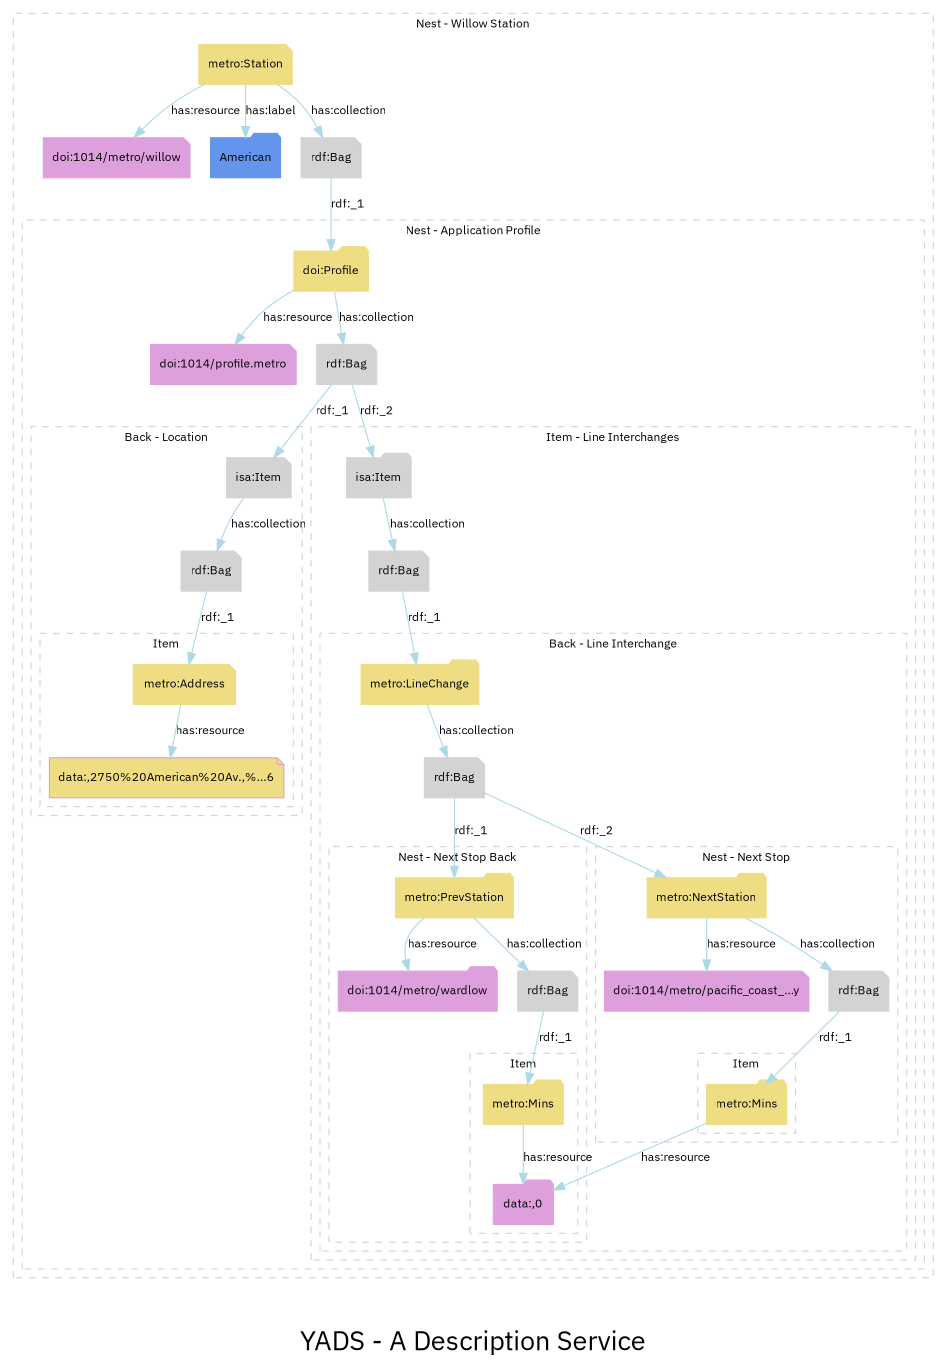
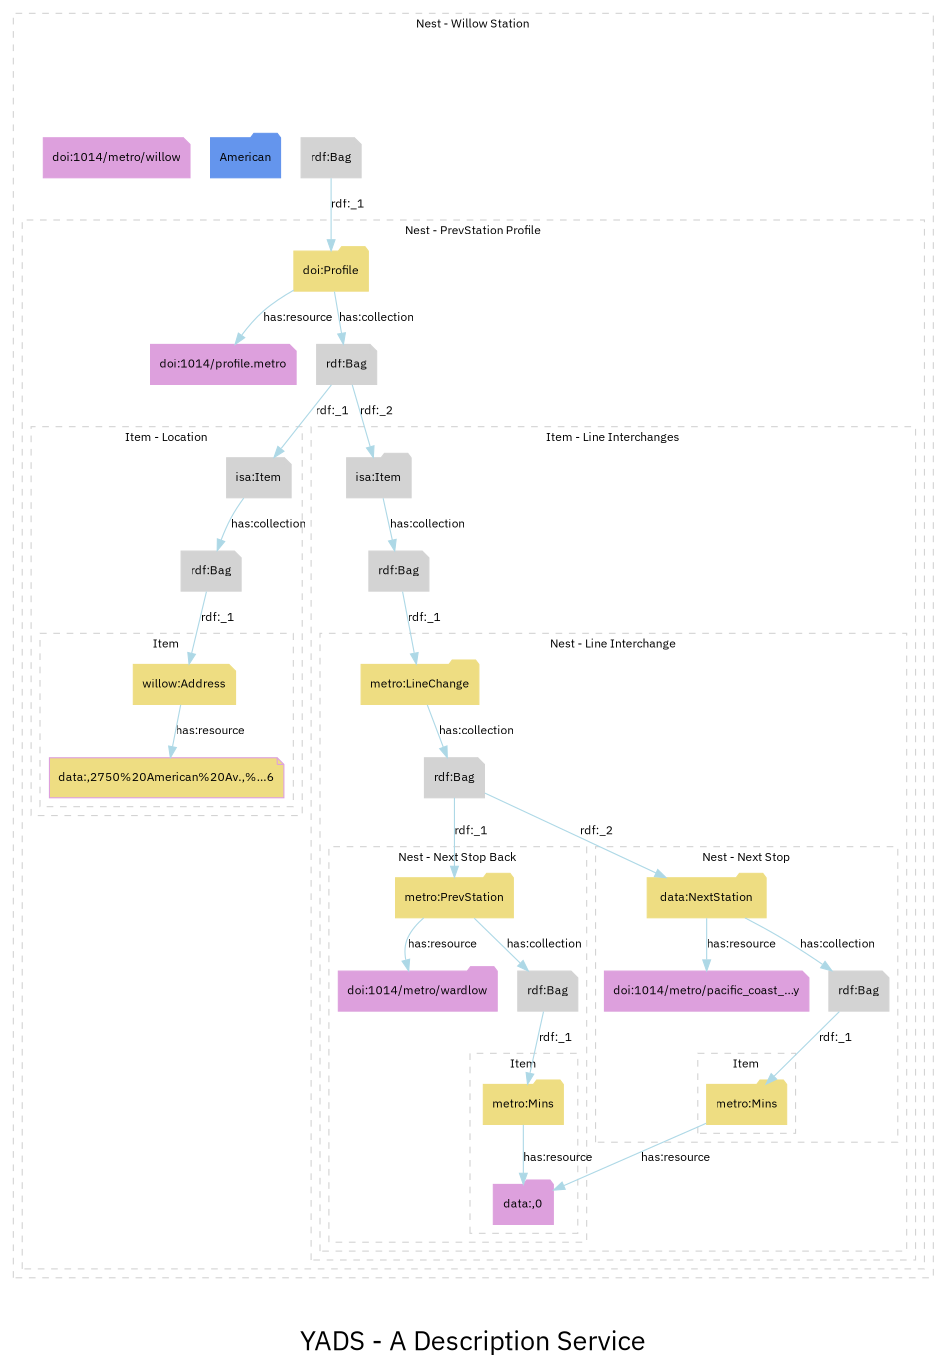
(246, 64) -> none
(473, 231) -> (473, 231)
(167, 438) -> (167, 438)
(613, 644) -> (613, 644)
(184, 684) -> (184, 684)
(707, 898) -> (707, 898)
